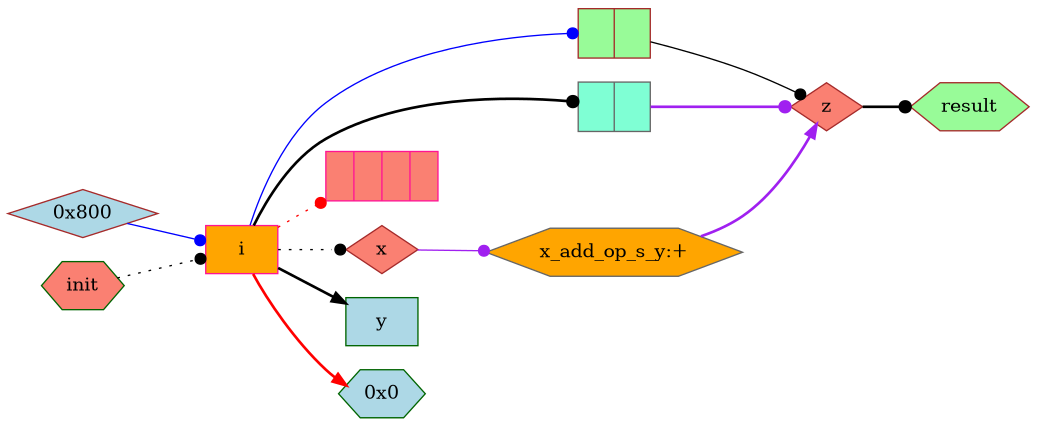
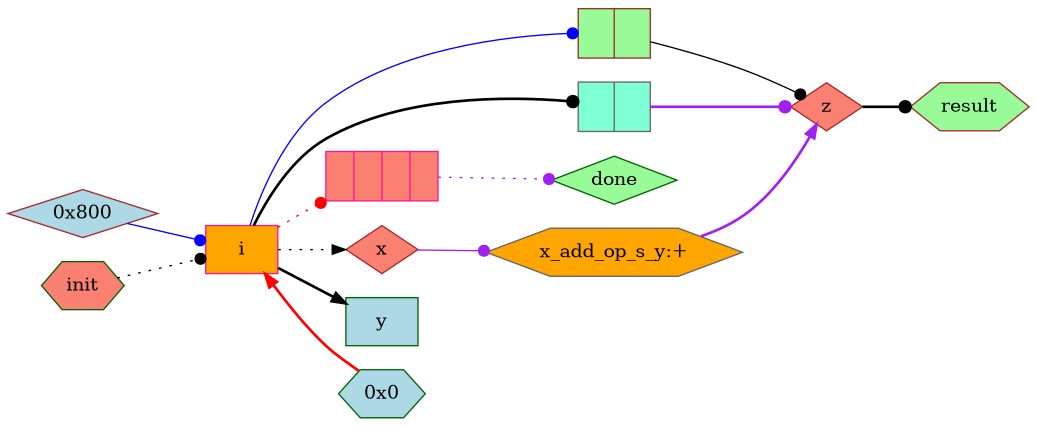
none -> (614, 180)
(305, 250) -> (305, 250)
(290, 329) -> (312, 332)
